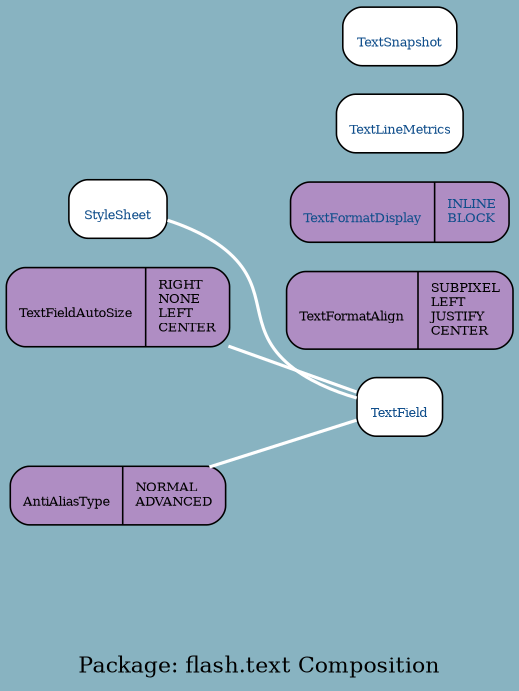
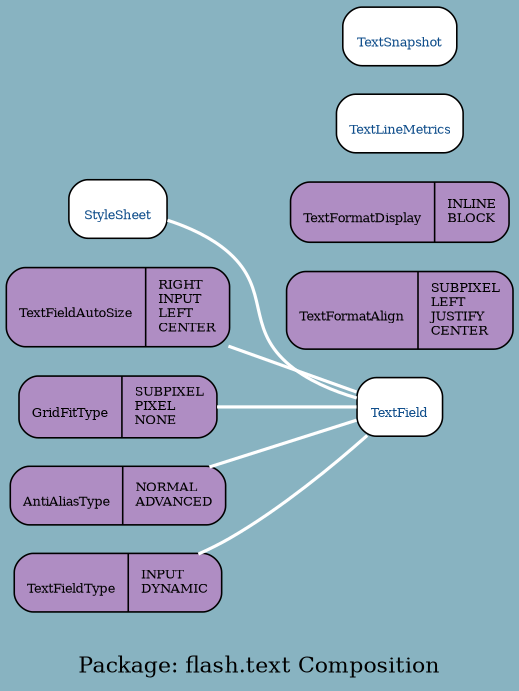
(400, 212) -> (400, 212)
(180, 299) -> (180, 299)
none -> (118, 407)
none -> (118, 583)
